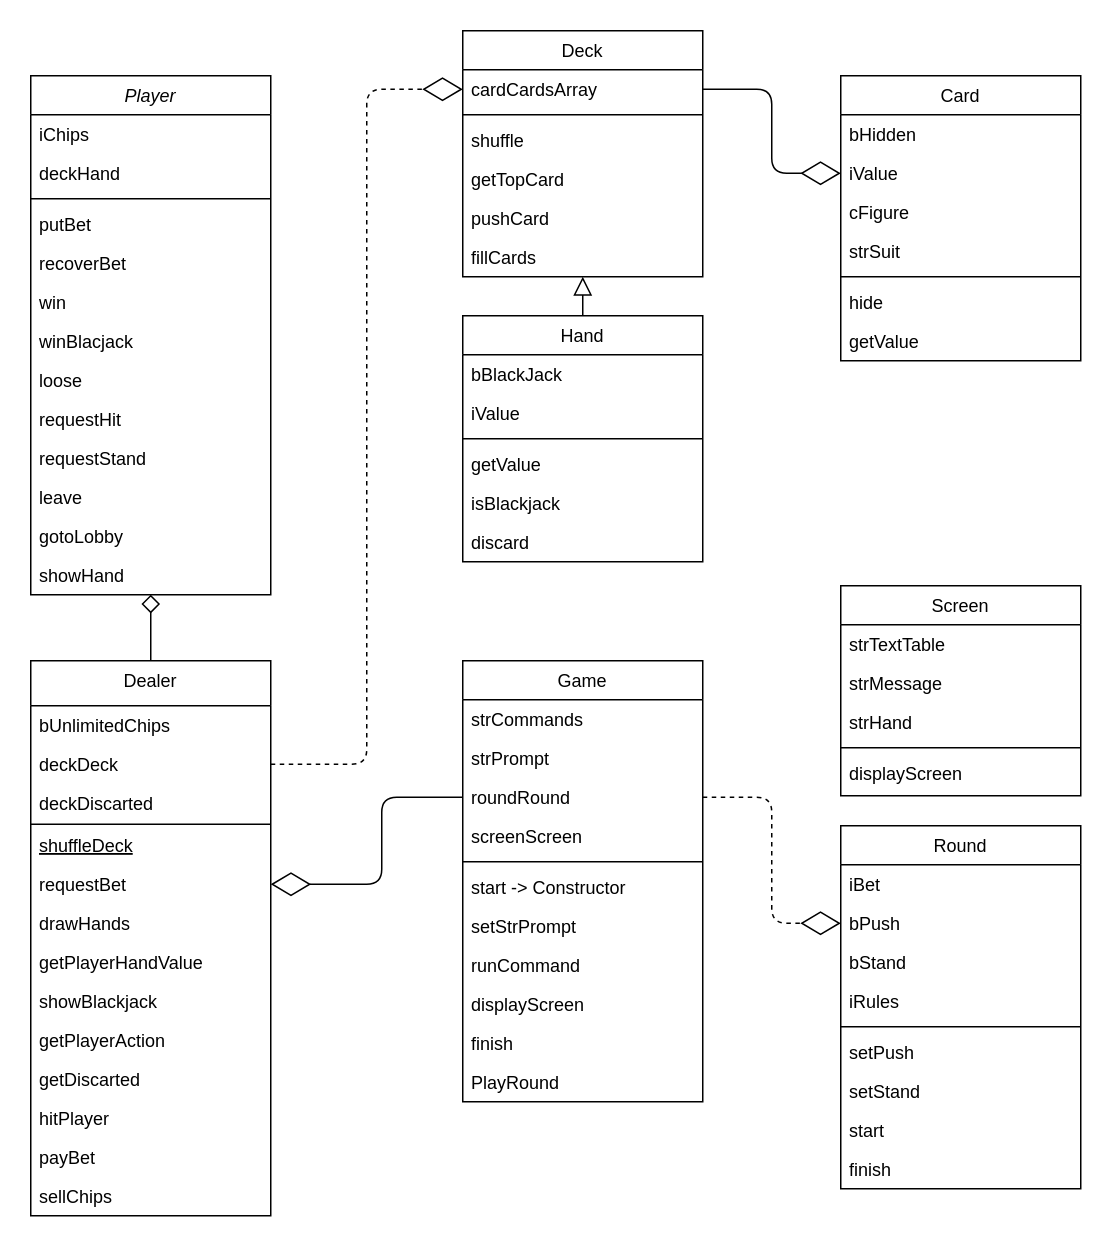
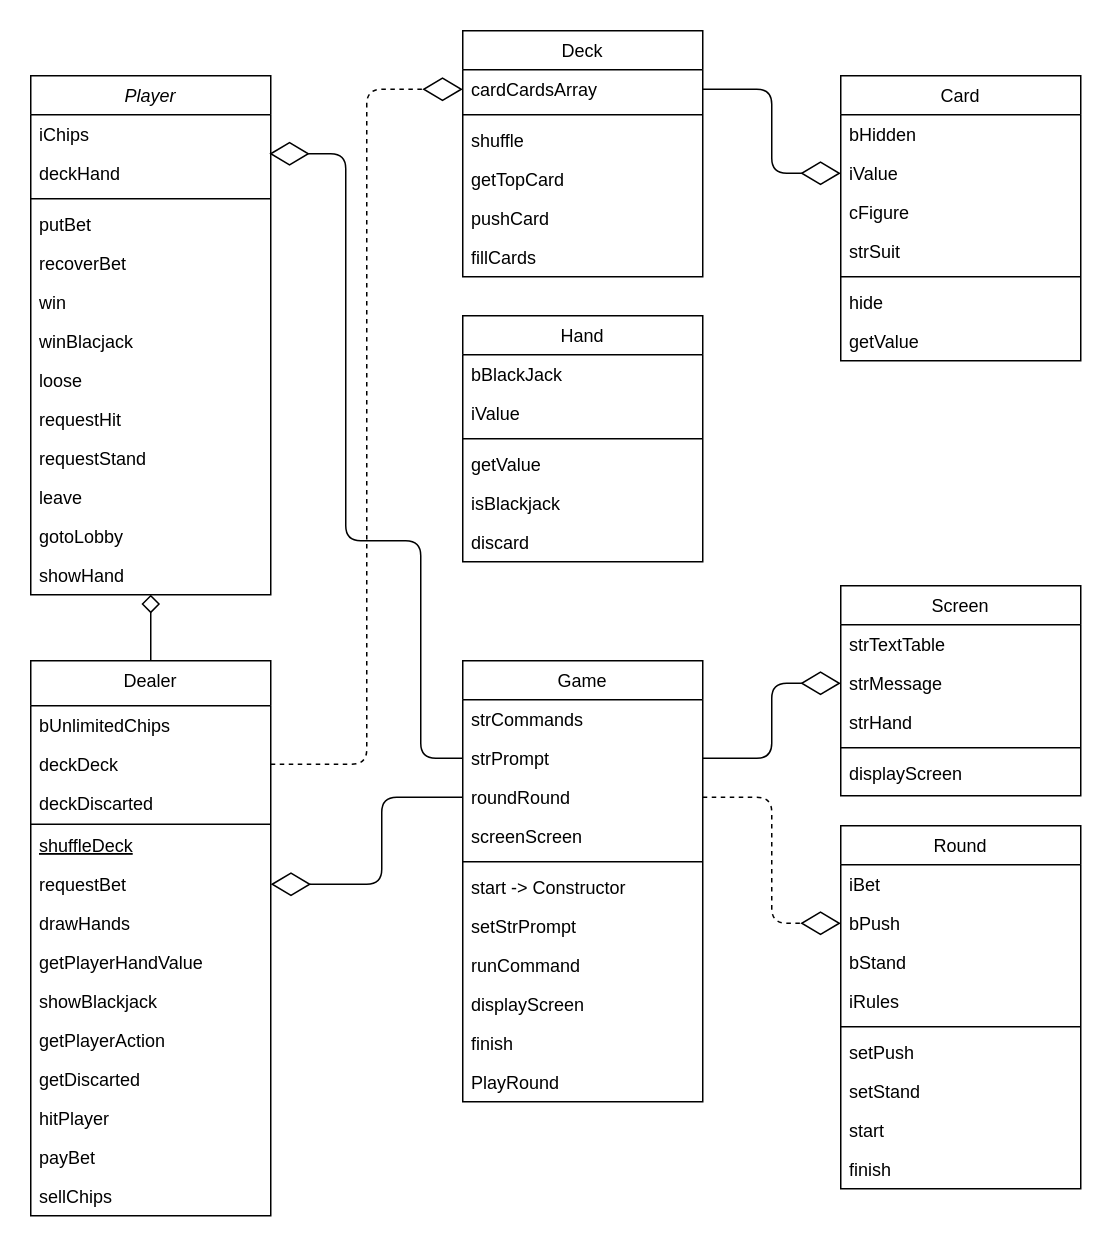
(583, 305) -> none
none -> (346, 485)
none -> (772, 740)
